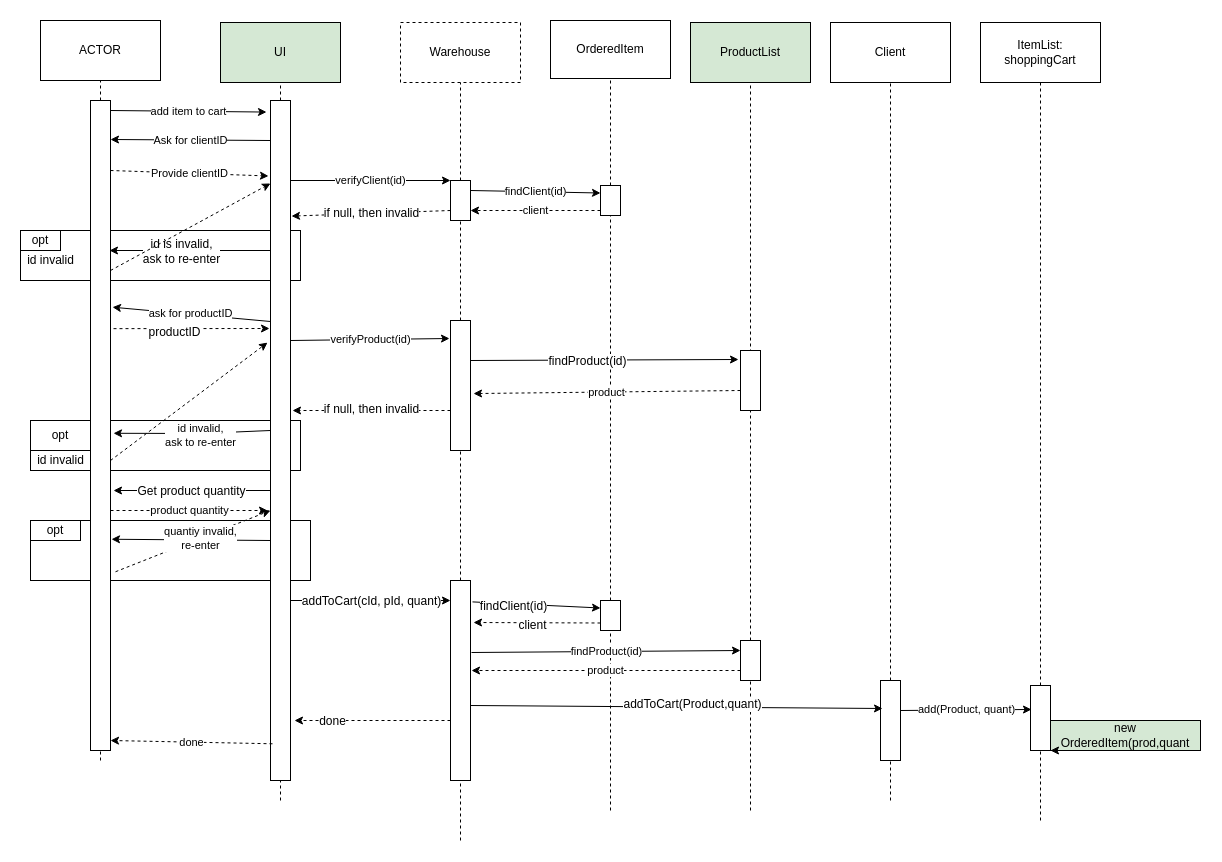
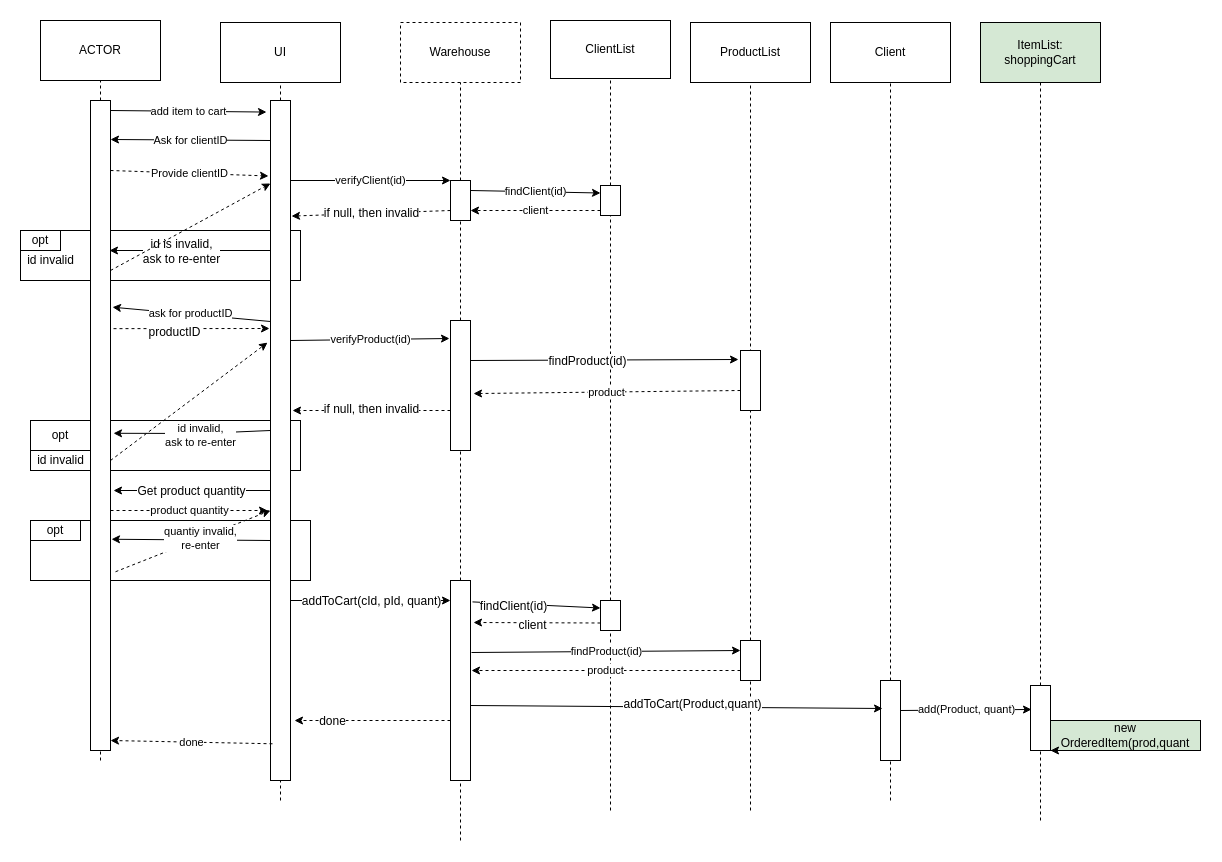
(611, 50) -> (611, 50)
(281, 53) -> (281, 53)
(751, 53) -> (751, 53)
(1041, 53) -> (1041, 53)
